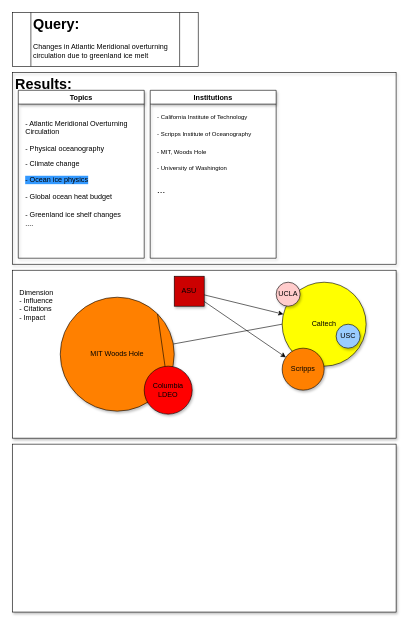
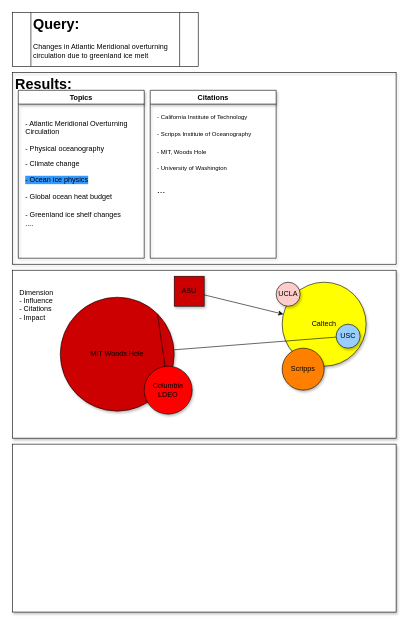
(213, 98) -> (213, 98)
(244, 329) -> none
(228, 334) -> (255, 344)
(117, 354) -> (117, 354)
